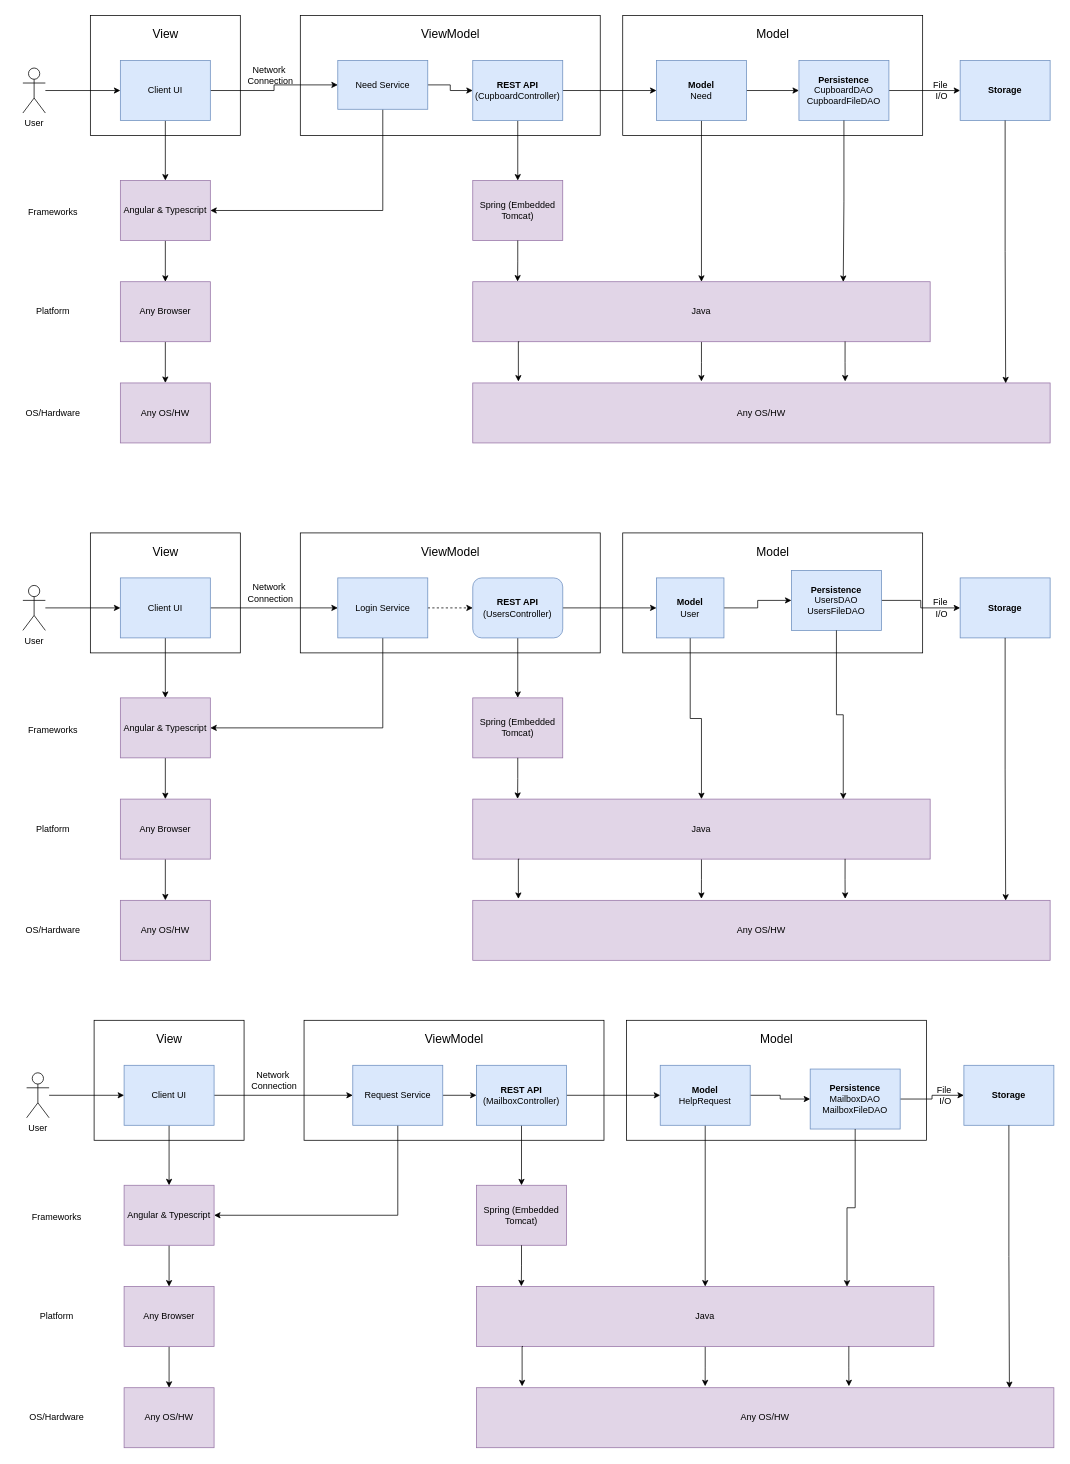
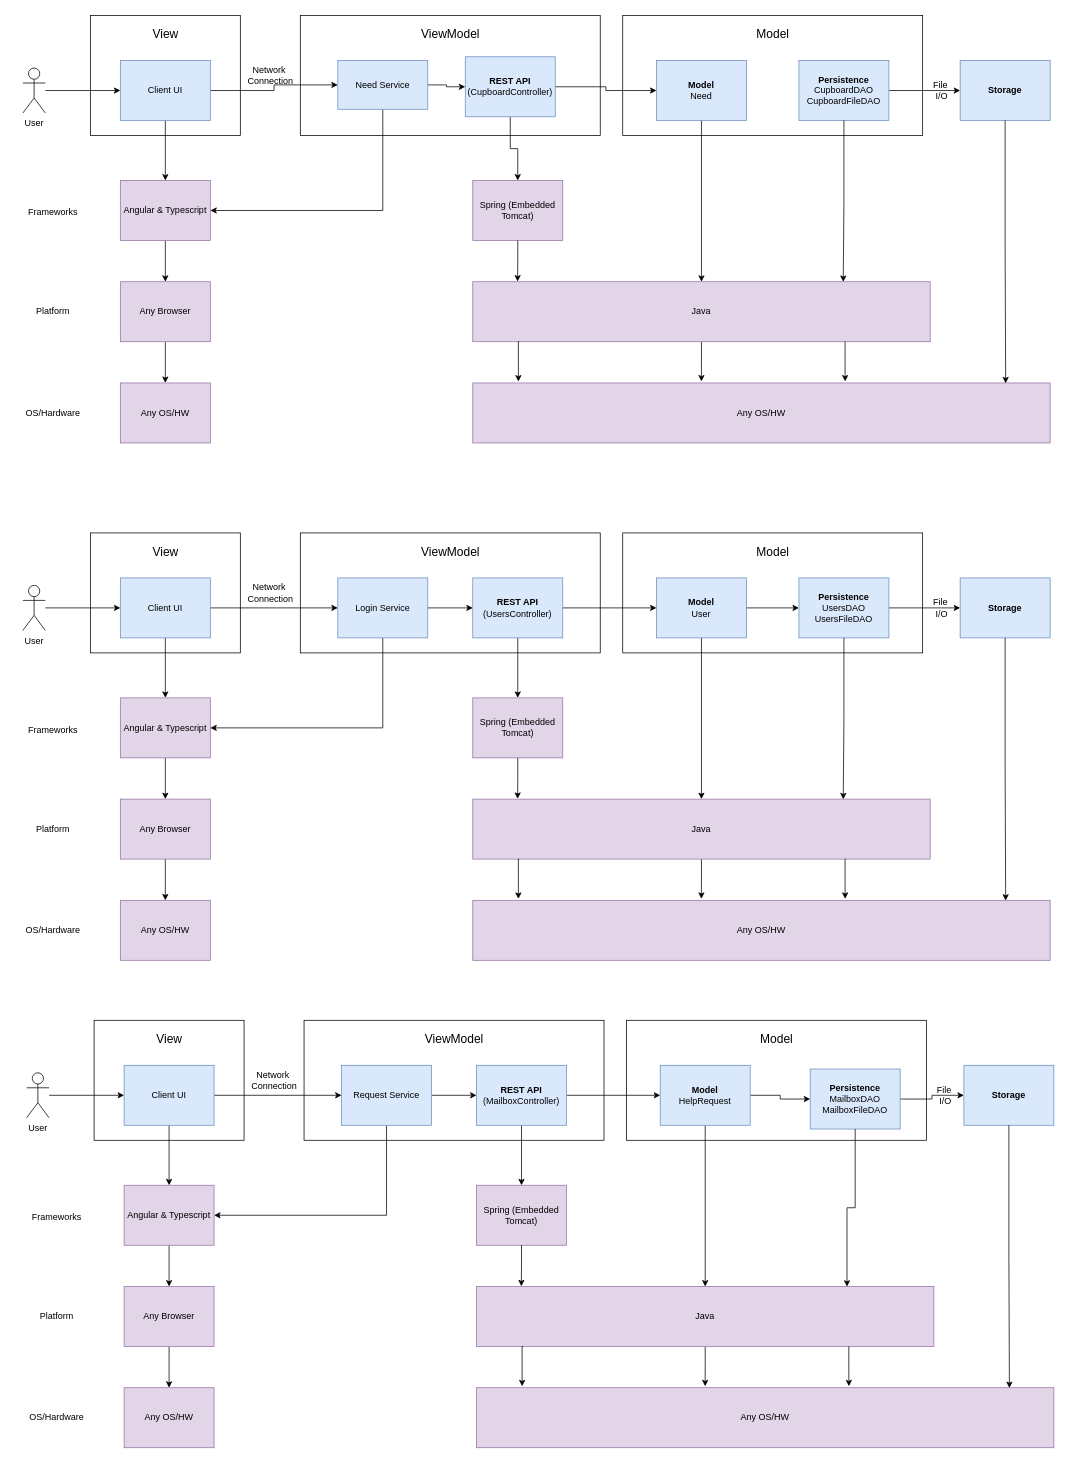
(518, 90) -> (510, 87)
(770, 90) -> none
(837, 600) -> (844, 608)
(448, 608) -> (448, 608)
(518, 608) -> (518, 608)
(690, 608) -> (702, 608)
(398, 1095) -> (387, 1095)
